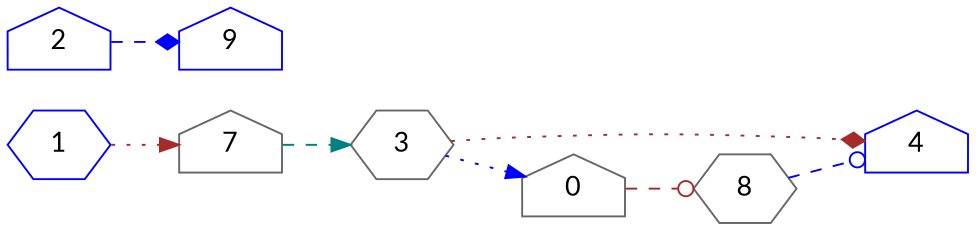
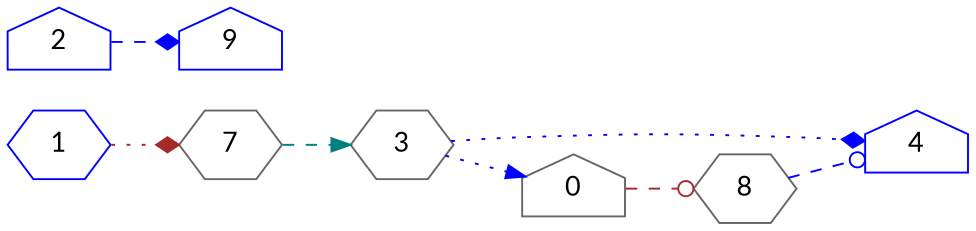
(646, 134) -> (646, 134)
(136, 145) -> (134, 145)
(231, 145) -> (231, 145)
